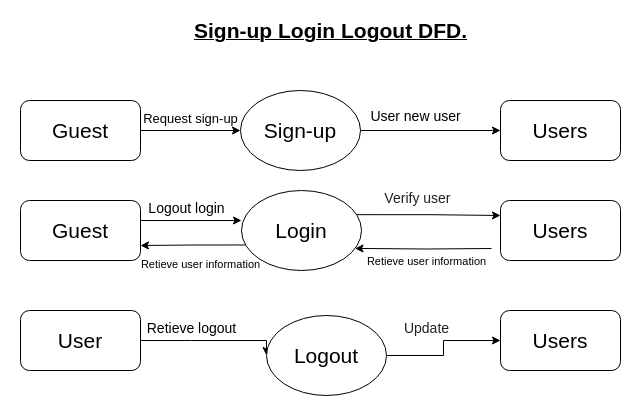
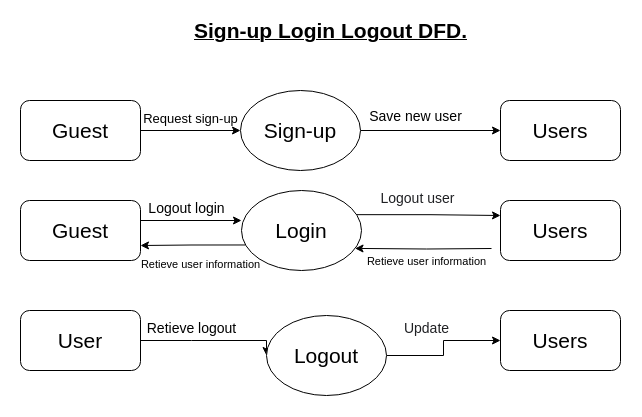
(416, 116) -> (416, 116)
(416, 196) -> (416, 196)
